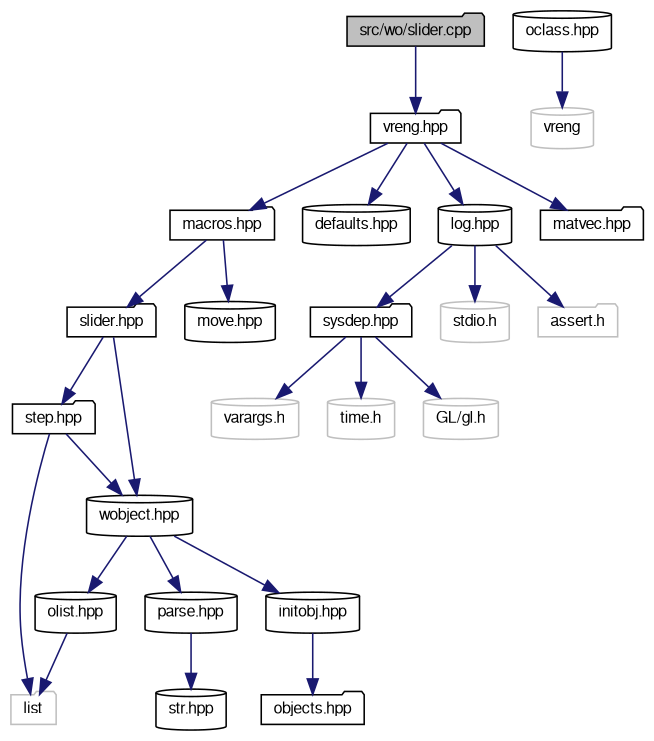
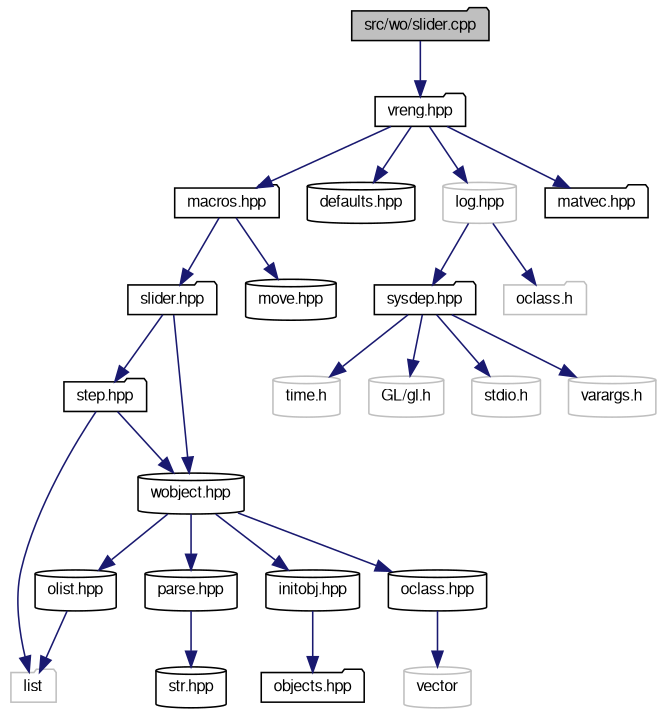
(562, 128) -> (438, 687)
(475, 225) -> (480, 203)
(475, 266) -> (458, 339)
(578, 322) -> (545, 300)
none -> (307, 539)
